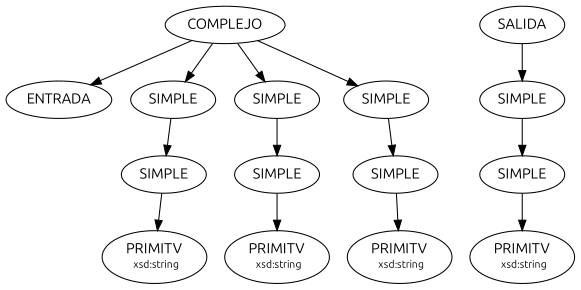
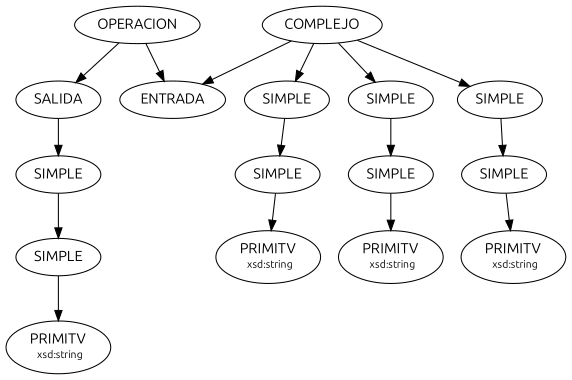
none -> (137, 25)
